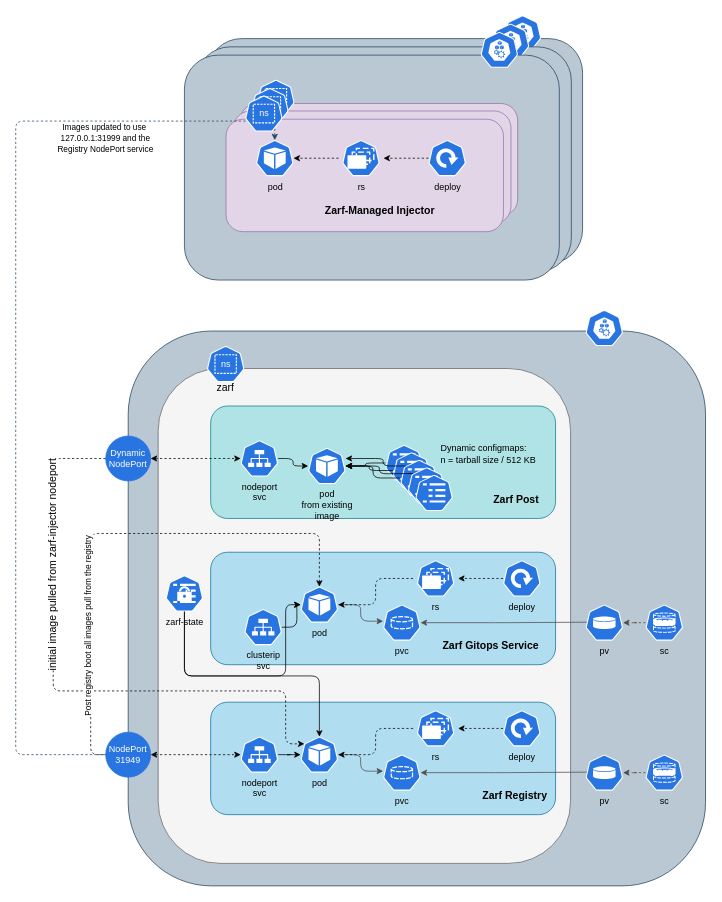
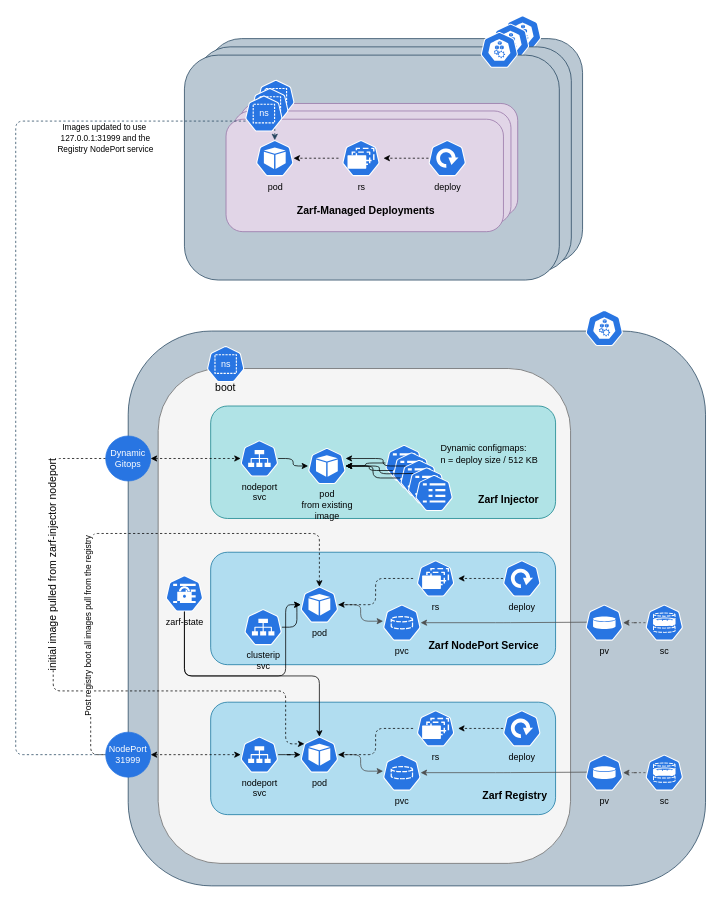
(374, 211) -> (367, 211)
(225, 387) -> (225, 387)
(493, 454) -> (492, 454)
(128, 459) -> (128, 459)
(514, 500) -> (502, 500)
(488, 646) -> (481, 646)
(128, 755) -> (128, 755)
